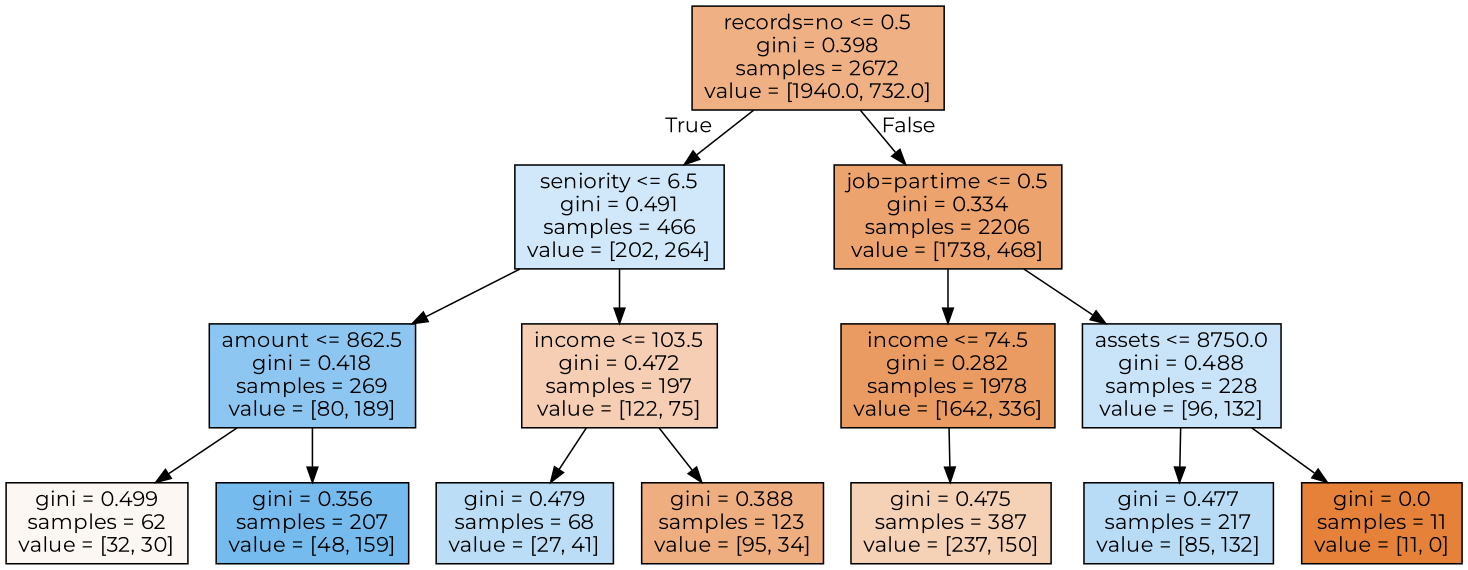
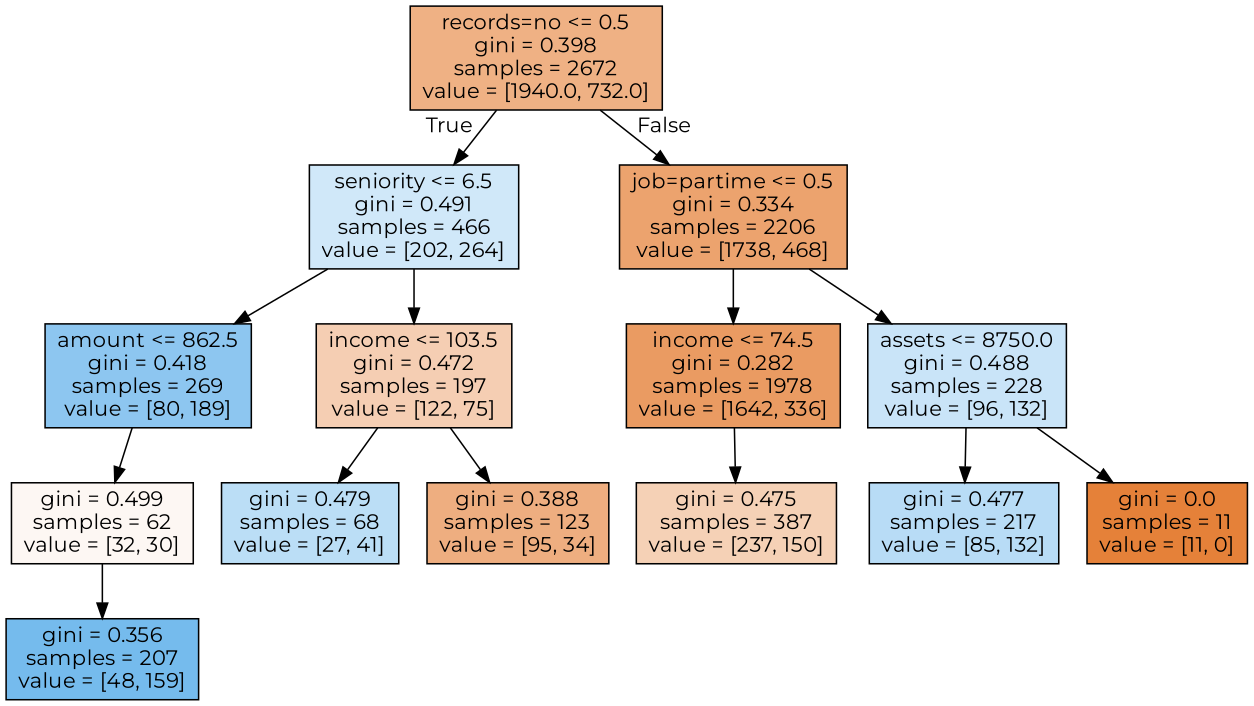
(312, 447) -> (102, 583)
